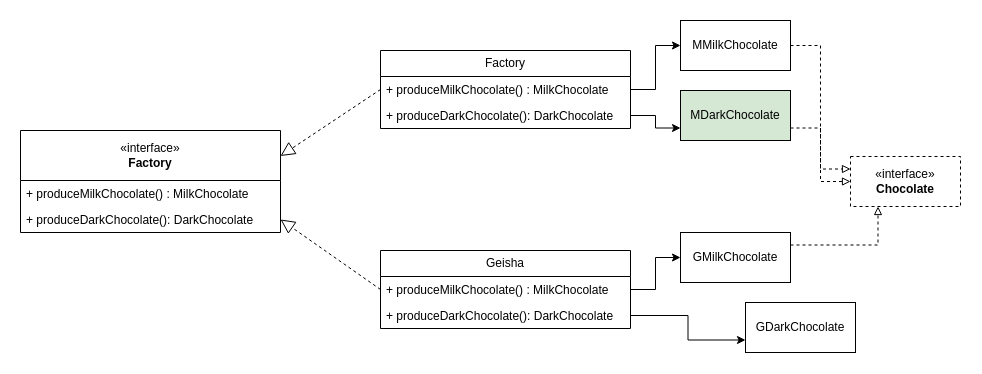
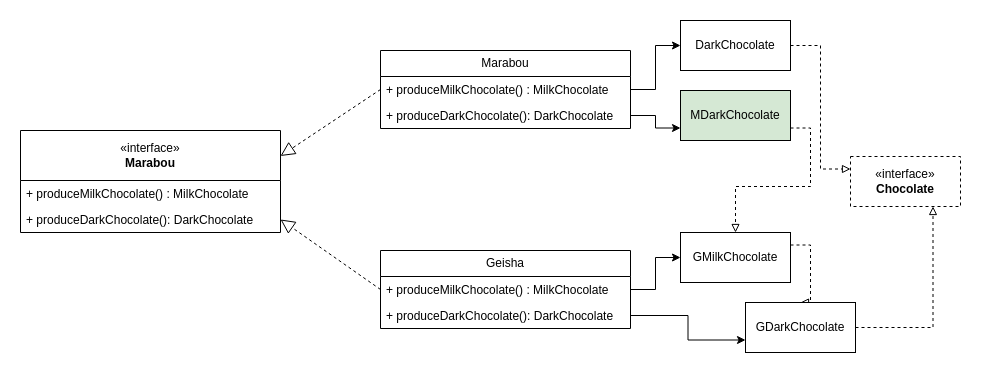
(736, 46) -> (736, 46)
(506, 64) -> (506, 64)
(151, 156) -> (151, 156)
(826, 182) -> (783, 187)
(858, 245) -> (811, 275)
none -> (933, 310)
